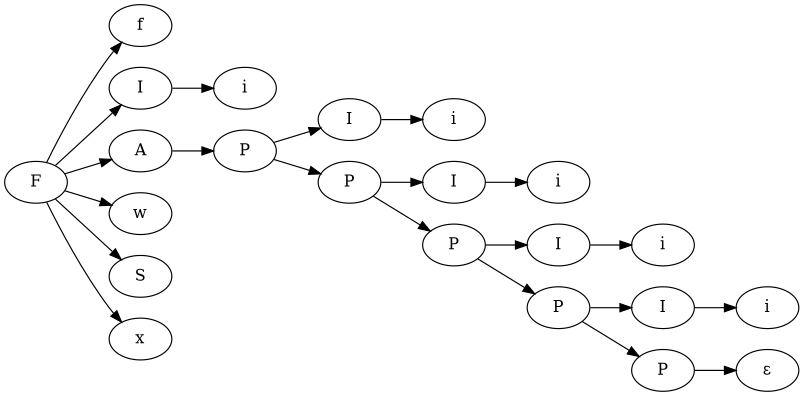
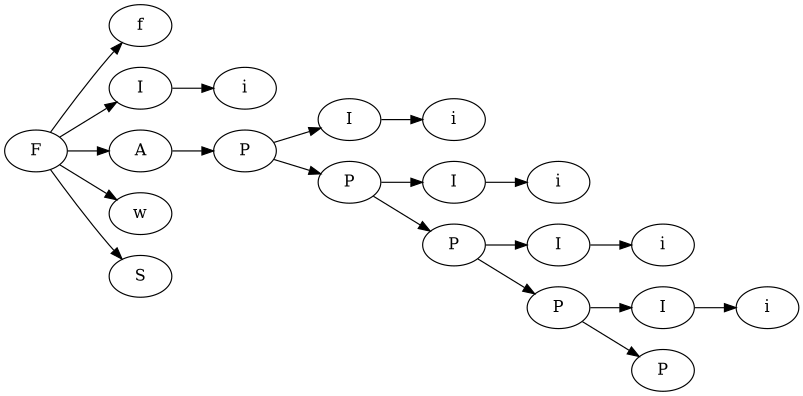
(140, 339) -> none
(767, 370) -> none
